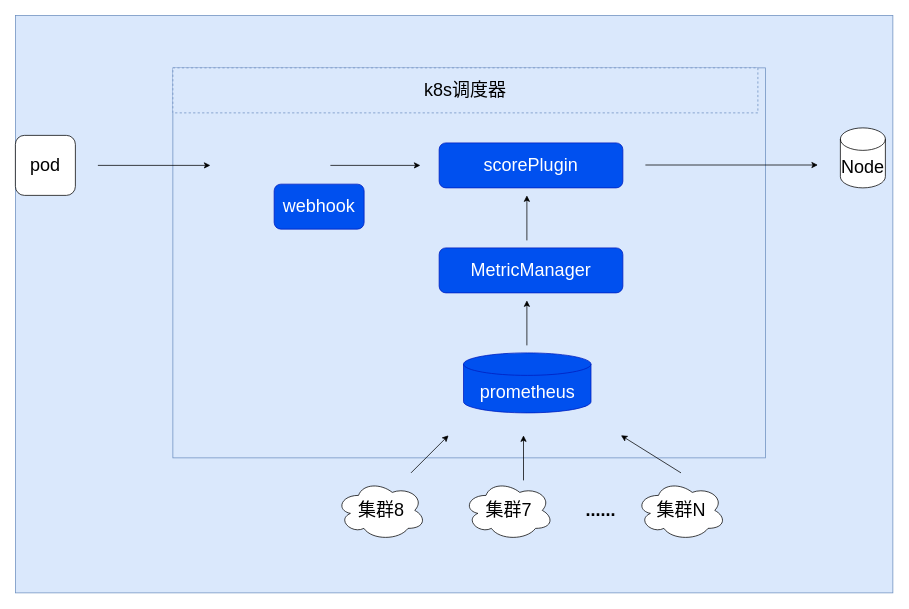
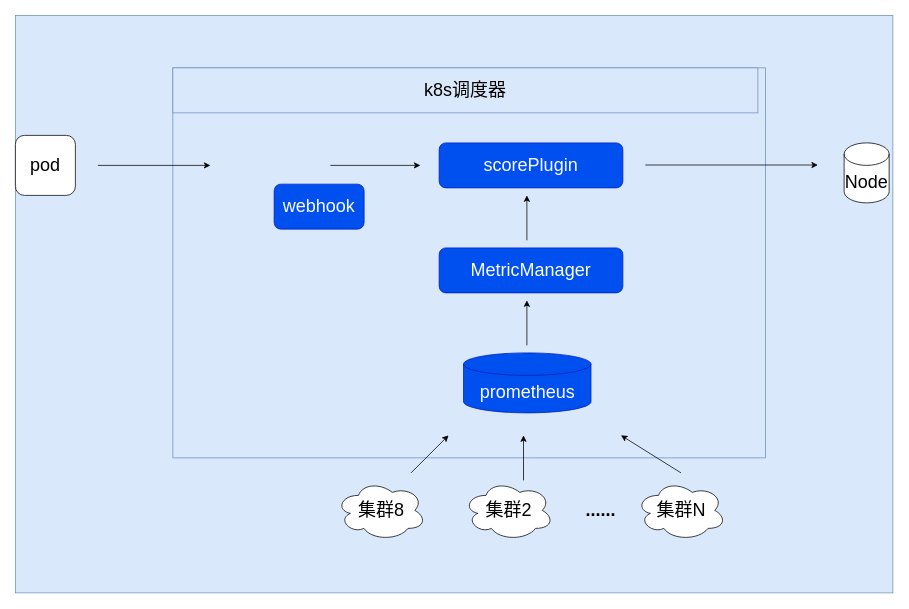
(465, 90) -> (465, 90)
(863, 158) -> (867, 173)
(509, 510) -> (509, 510)
